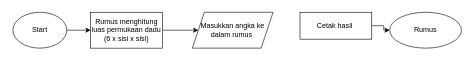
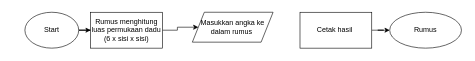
(336, 26) -> (336, 30)
(39, 30) -> (51, 30)
(233, 30) -> (233, 27)
